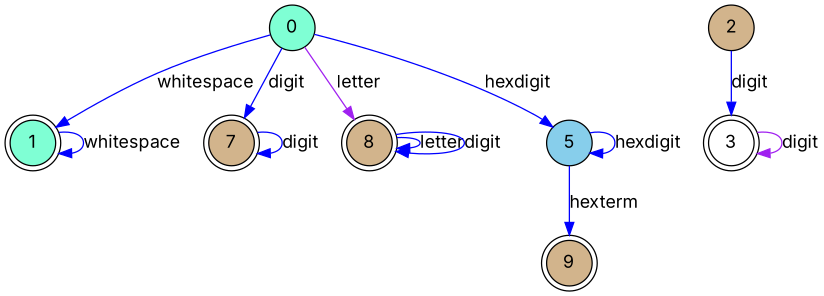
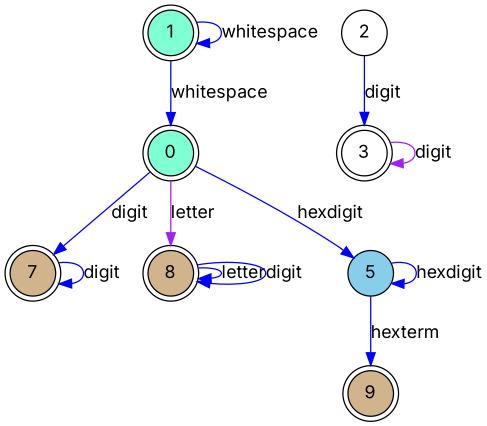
(292, 28) -> (171, 153)
(731, 28) -> (364, 33)
(165, 70) -> (171, 87)
